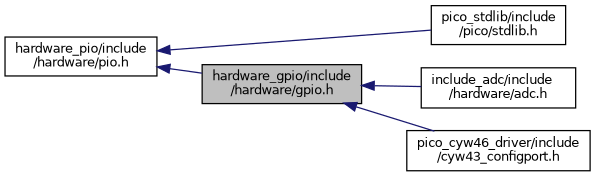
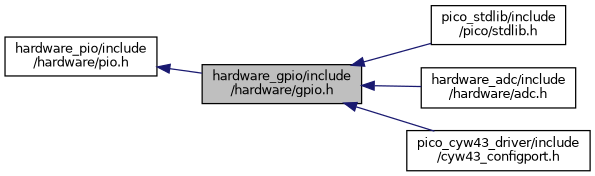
(301, 40) -> (397, 53)
(498, 88) -> (498, 88)
(498, 151) -> (498, 151)
